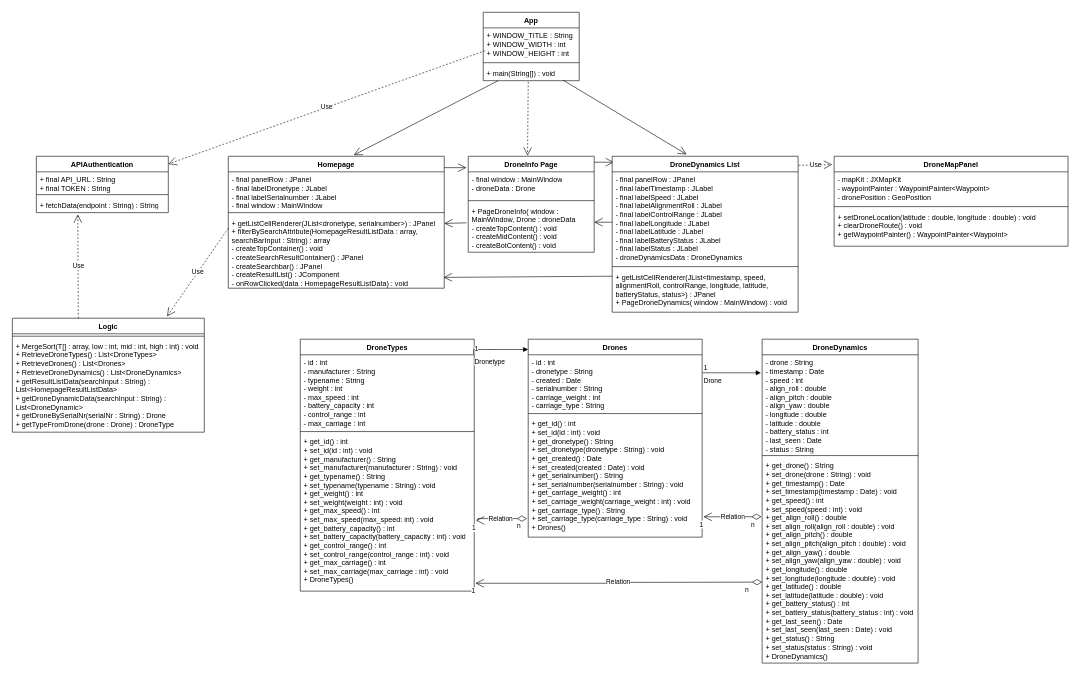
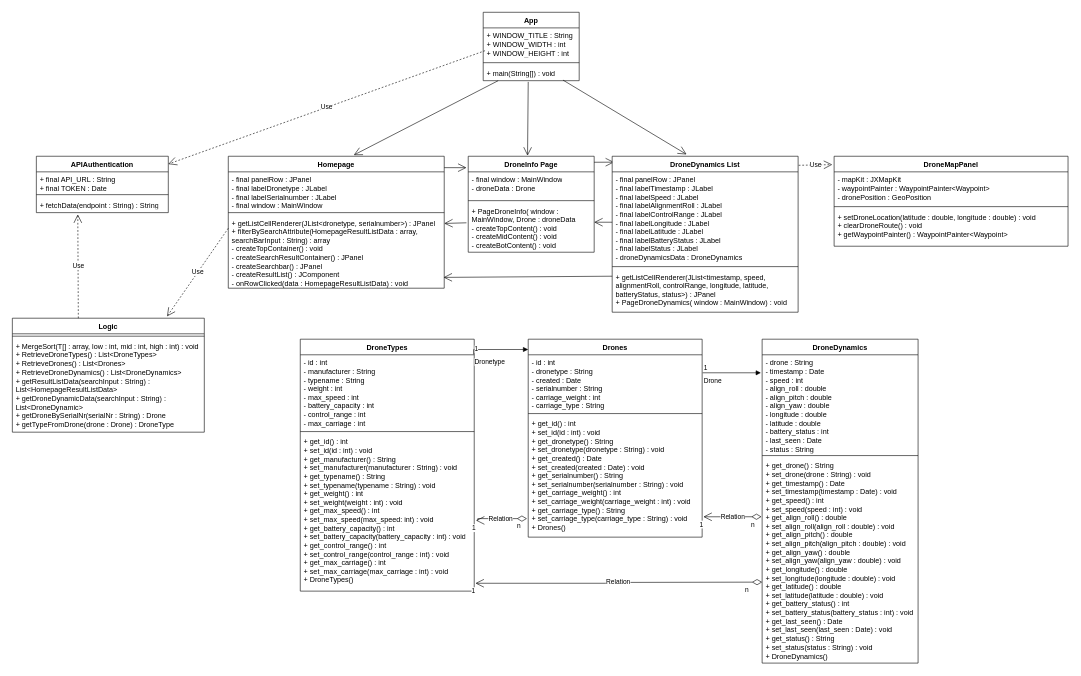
(528, 118) -> (528, 118)
(81, 185) -> (81, 185)
